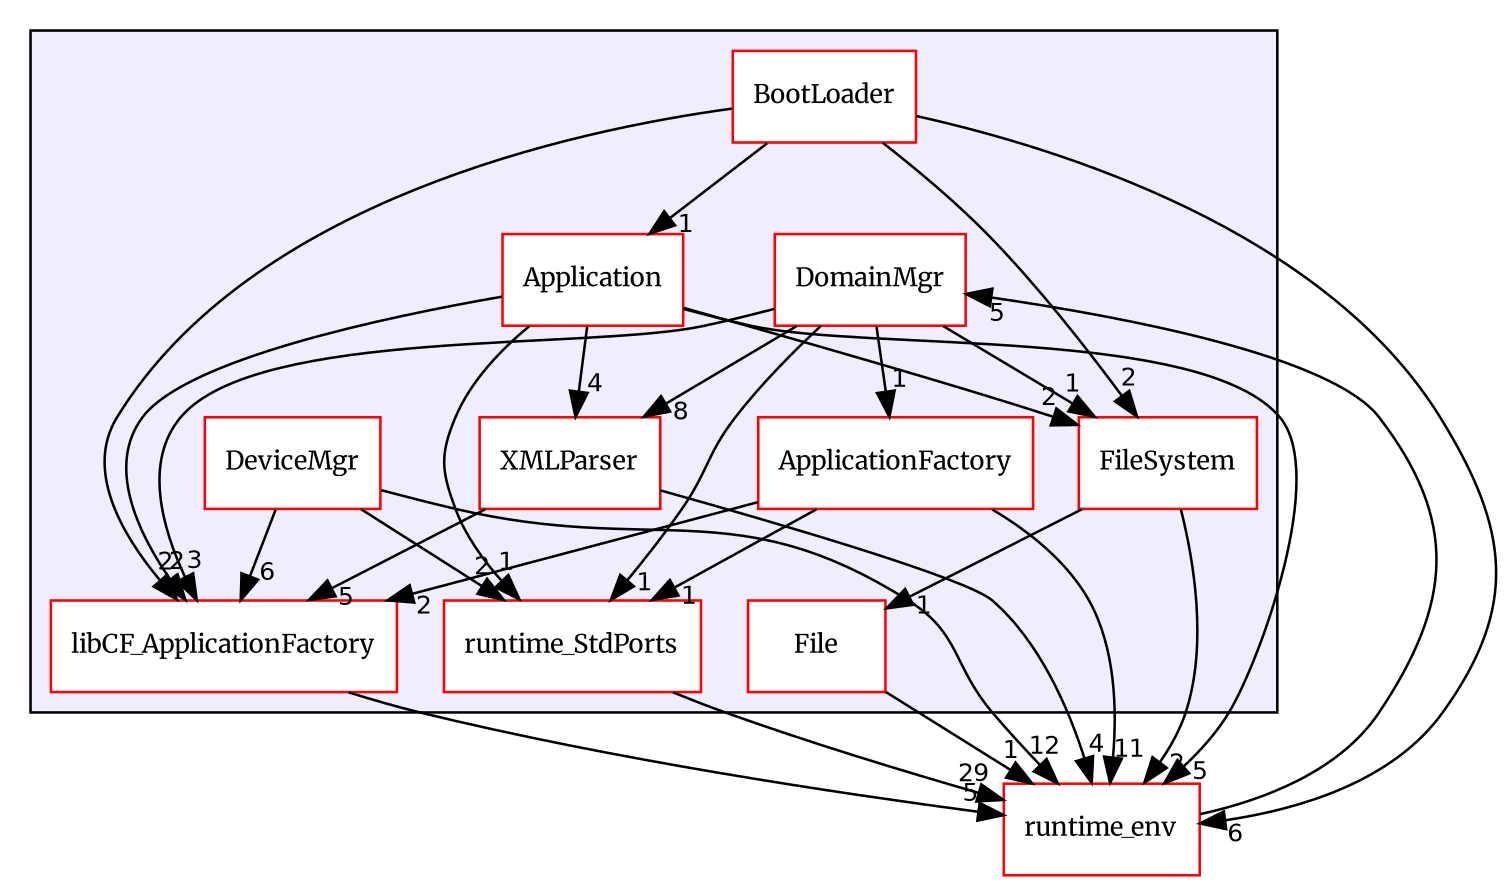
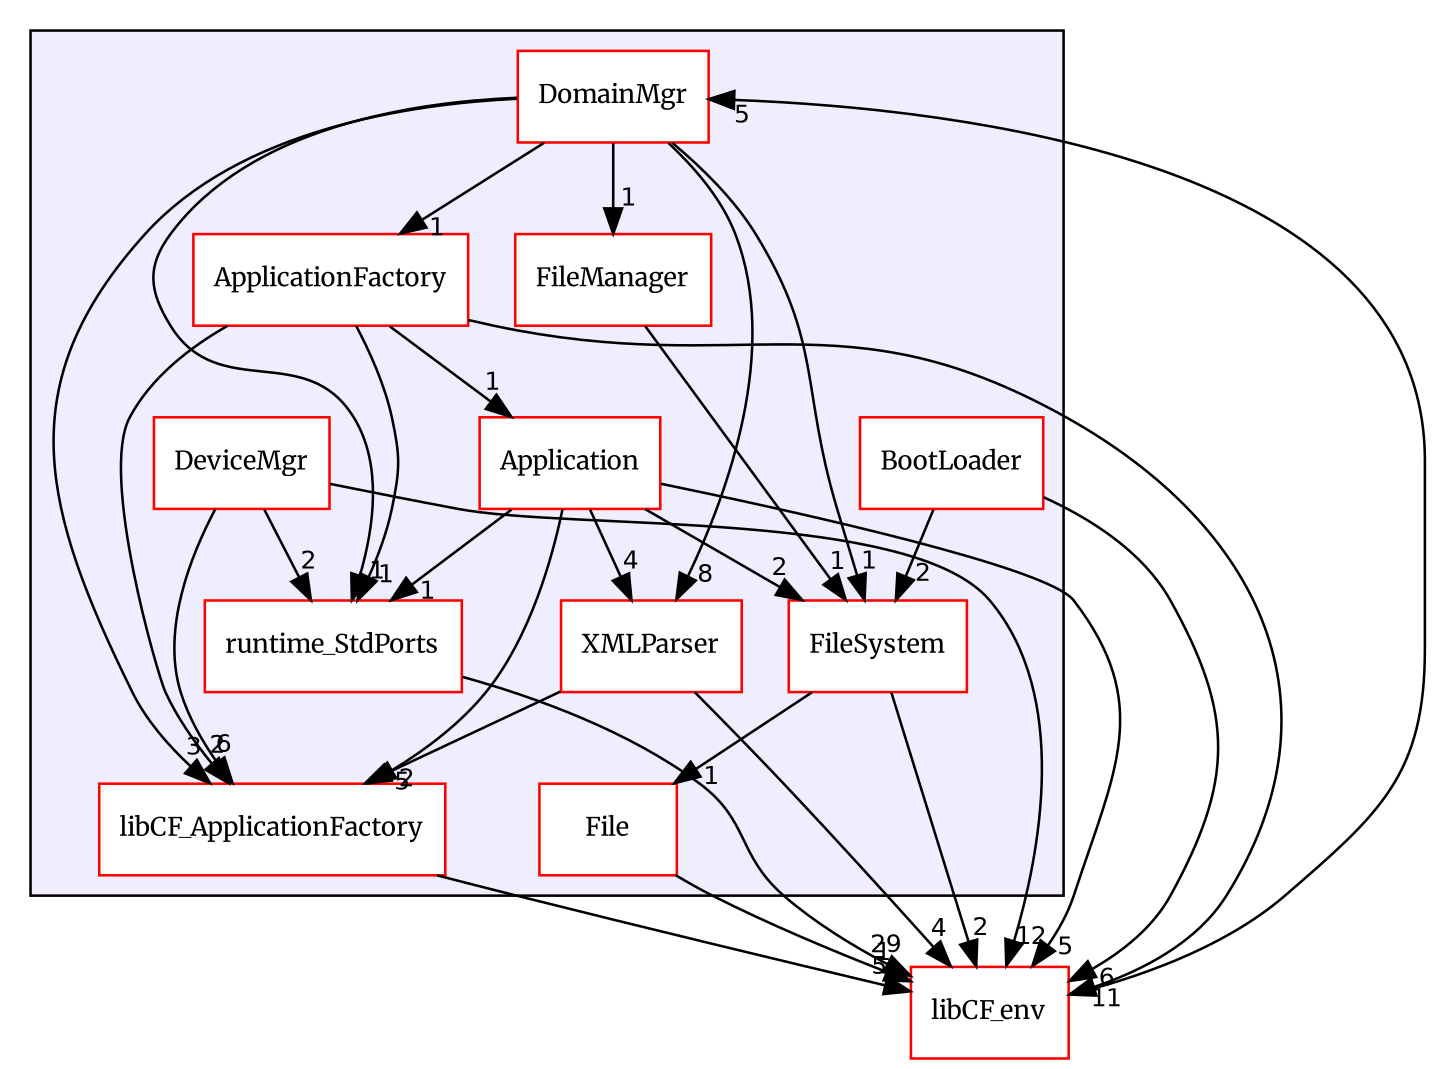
(719, 180) -> (440, 364)
(311, 241) -> none
none -> (613, 280)
(1102, 829) -> (990, 1013)
